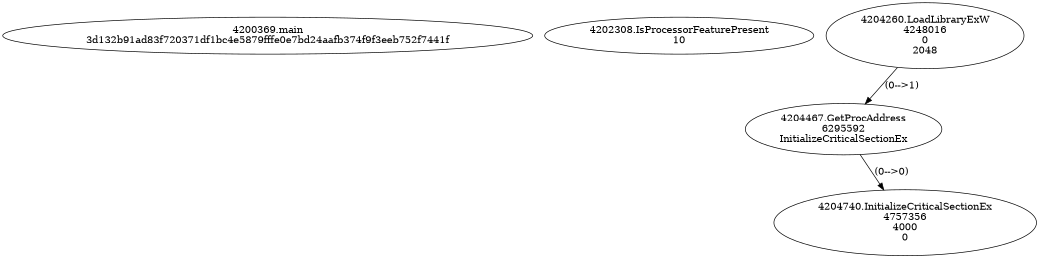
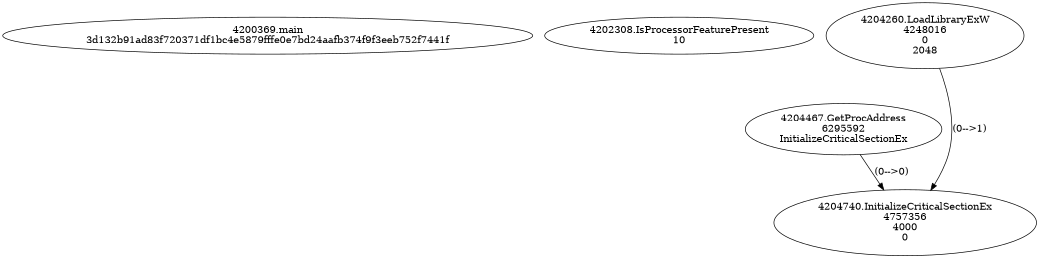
(884, 83) -> (952, 127)
